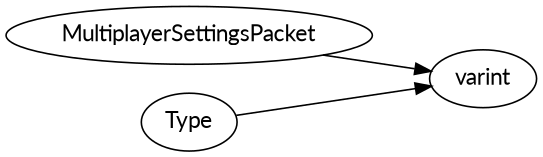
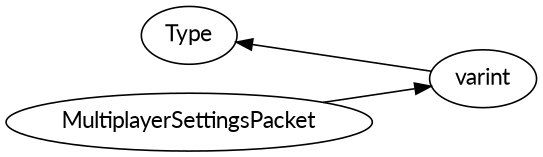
(326, 102) -> (342, 58)
